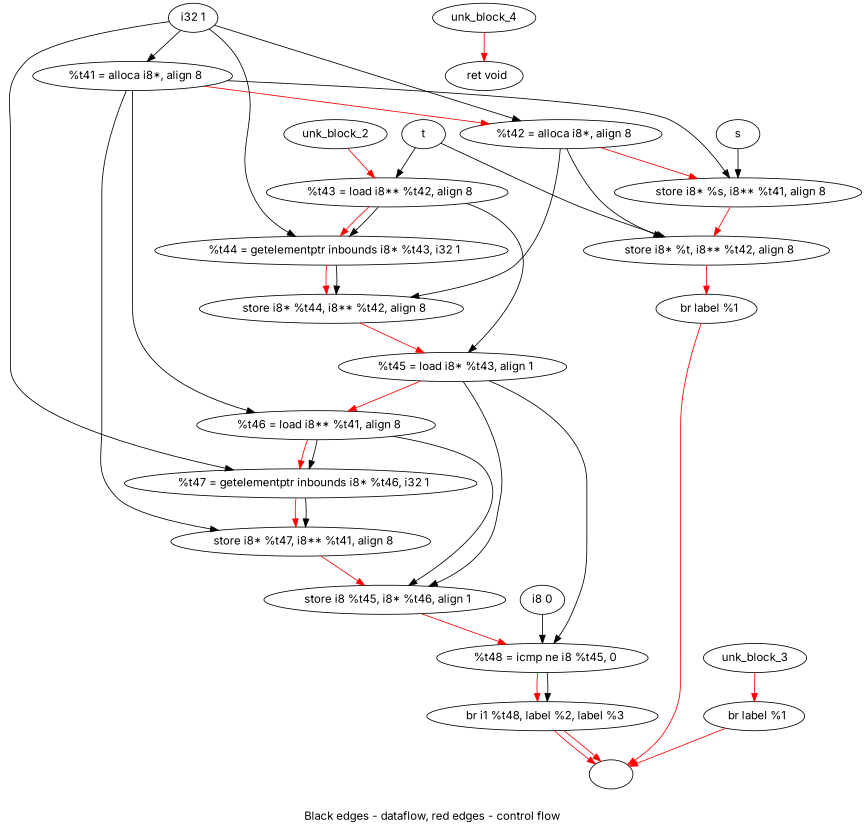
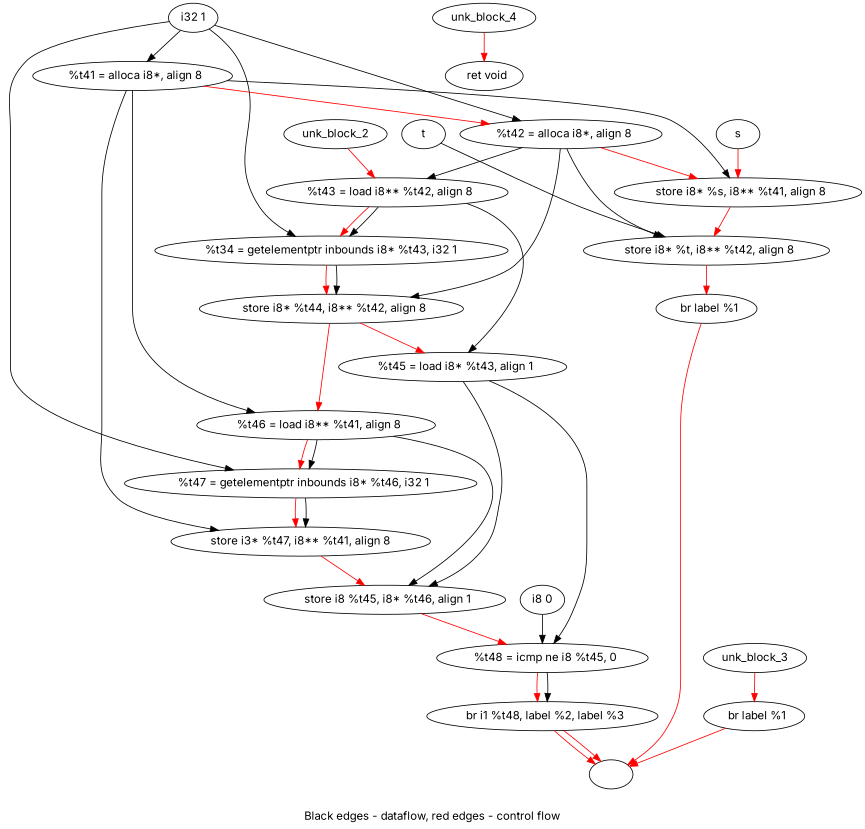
(408, 159) -> (472, 164)
(738, 159) -> (738, 159)
(331, 251) -> (331, 251)
(388, 394) -> (324, 363)
(301, 542) -> (301, 542)
